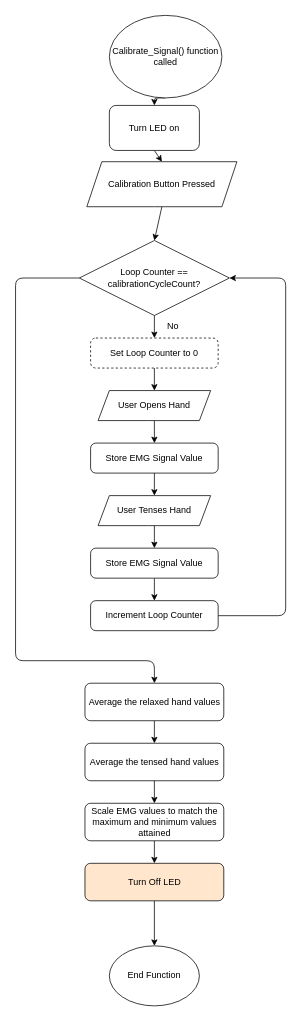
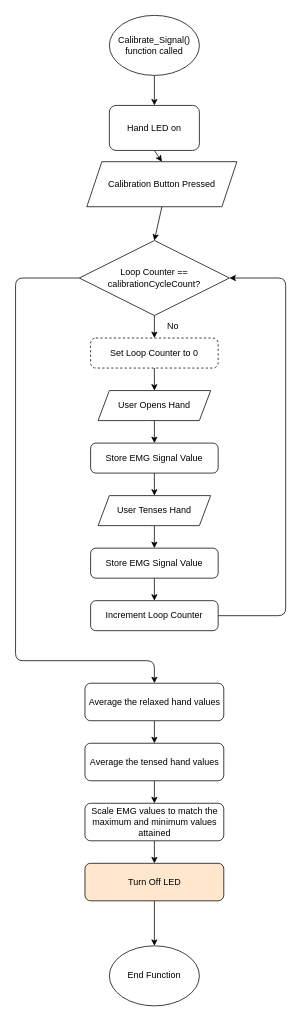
(165, 57) -> (154, 45)
(154, 128) -> (154, 128)
